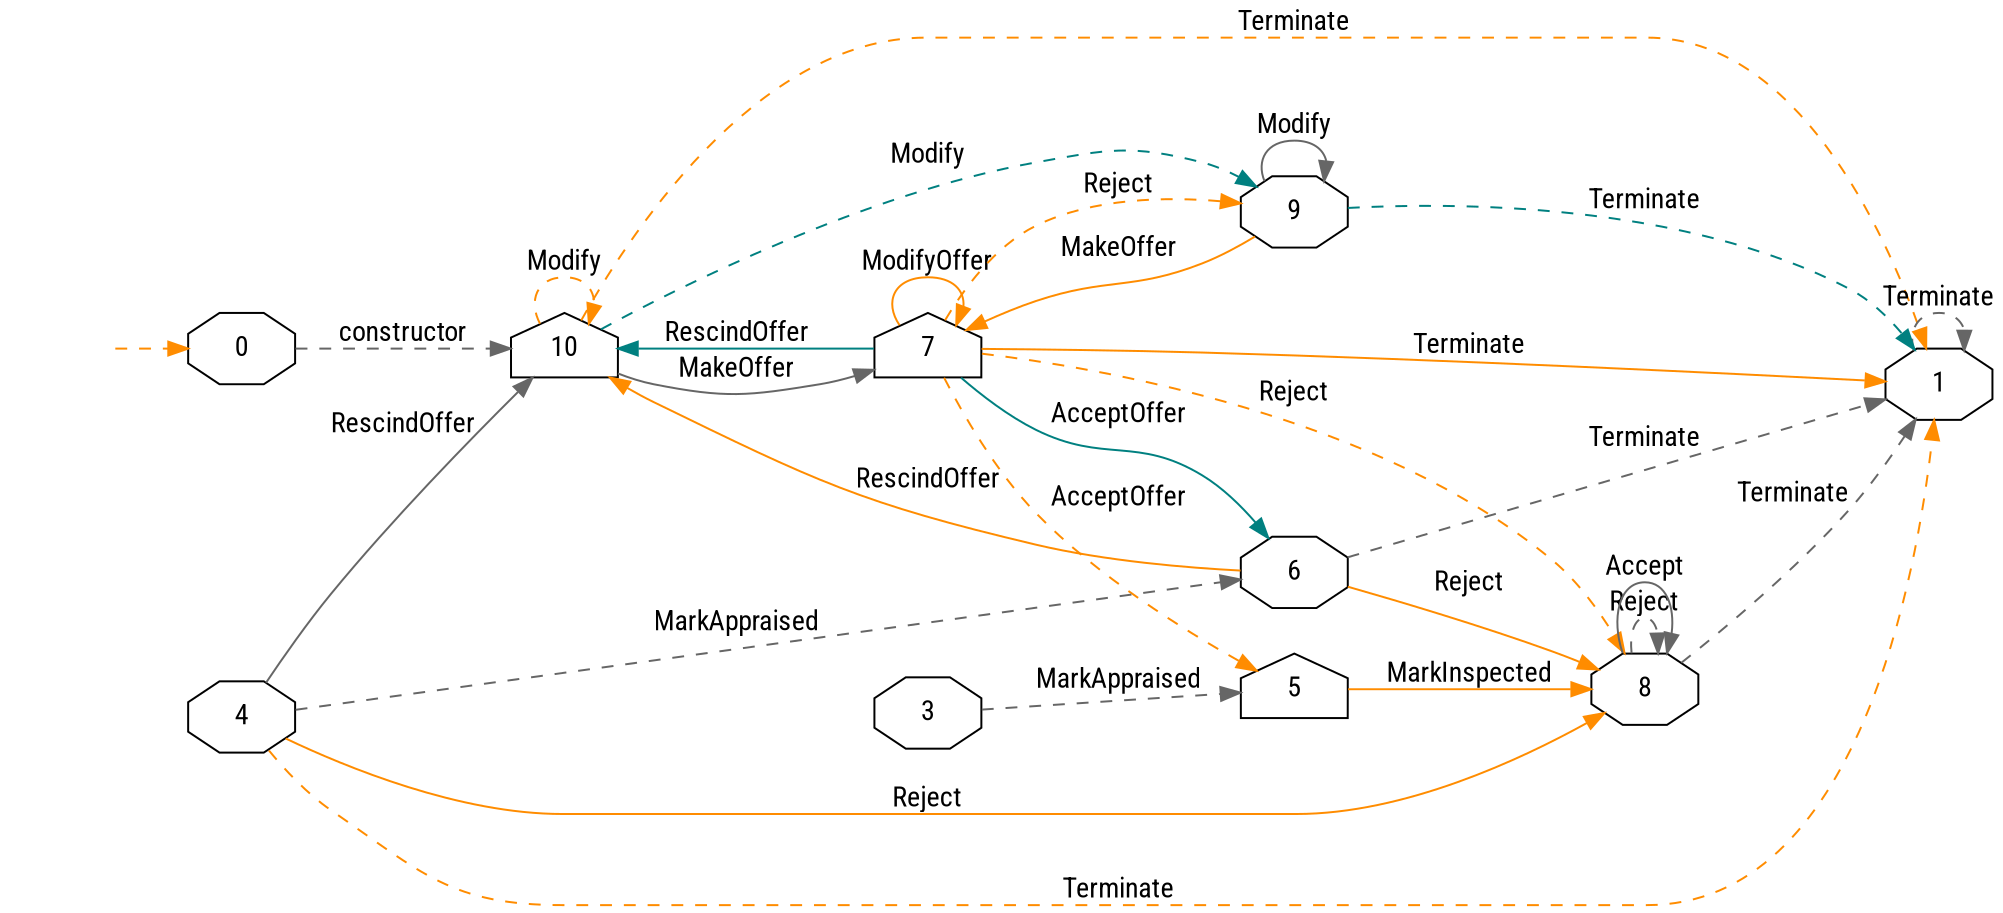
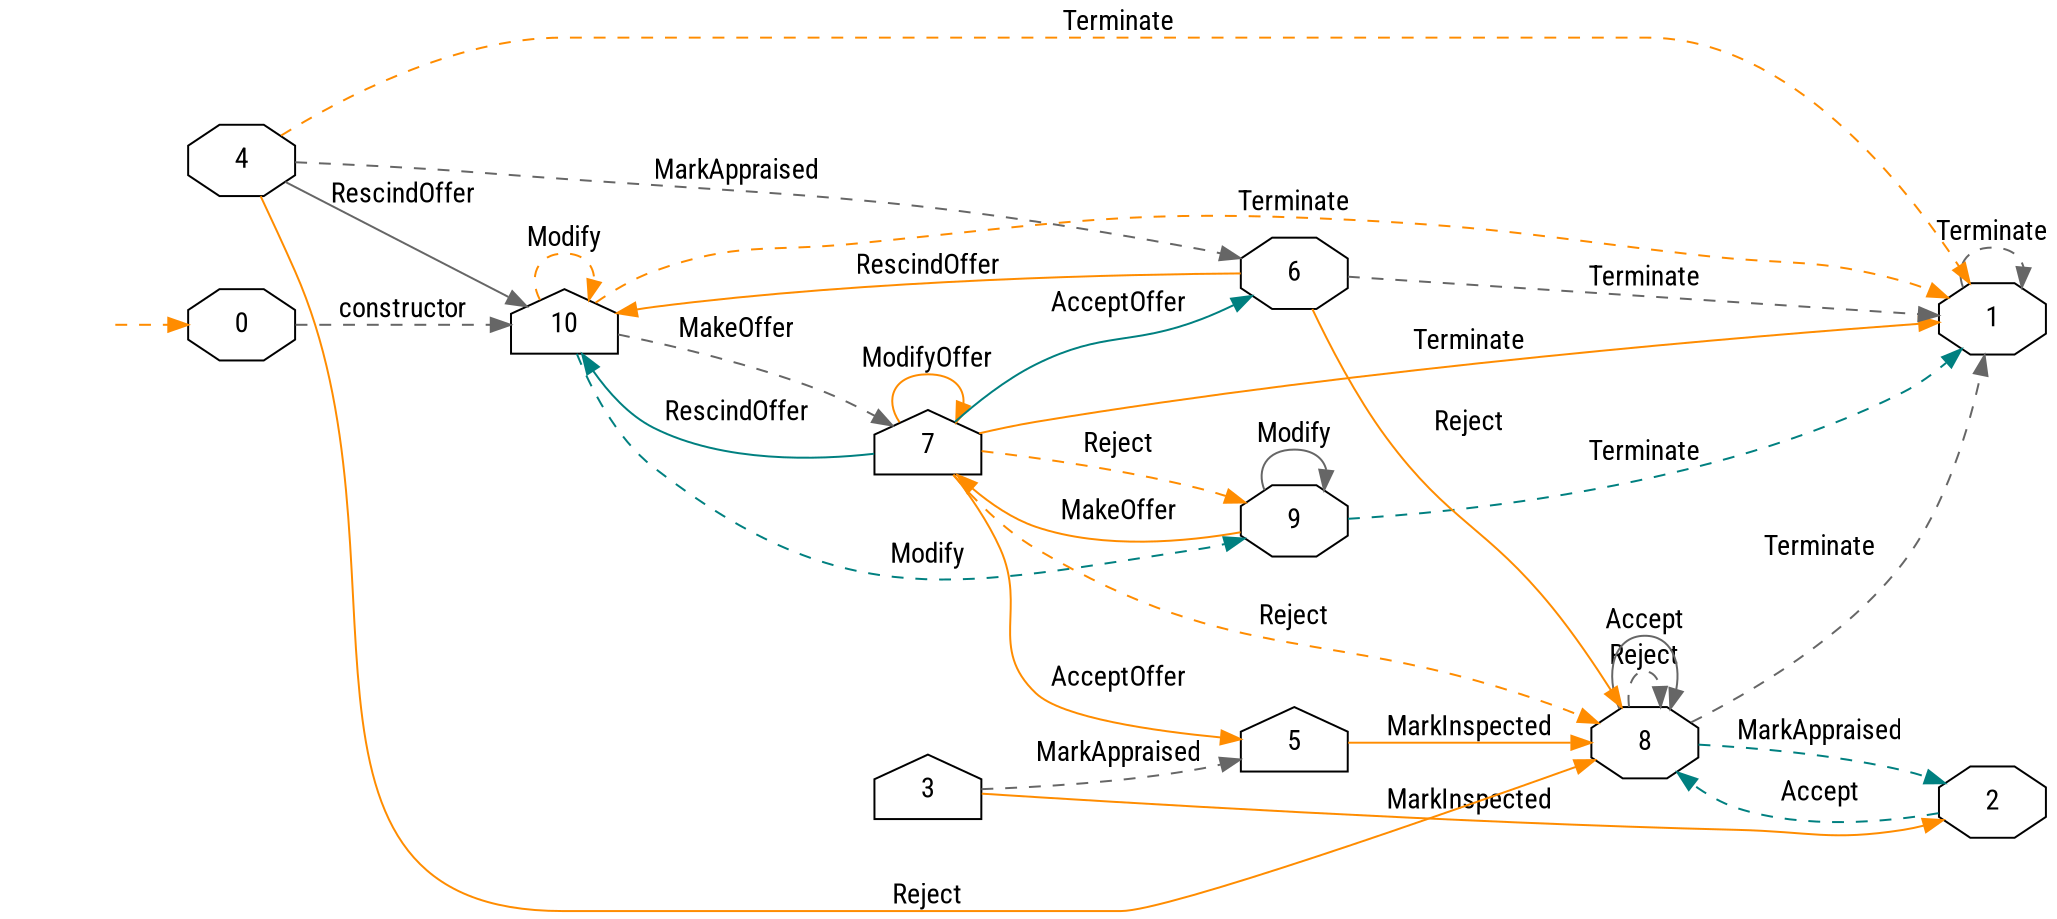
(736, 394) -> (749, 367)
(1060, 536) -> (1021, 674)
(928, 713) -> (928, 790)
none -> (1992, 802)
